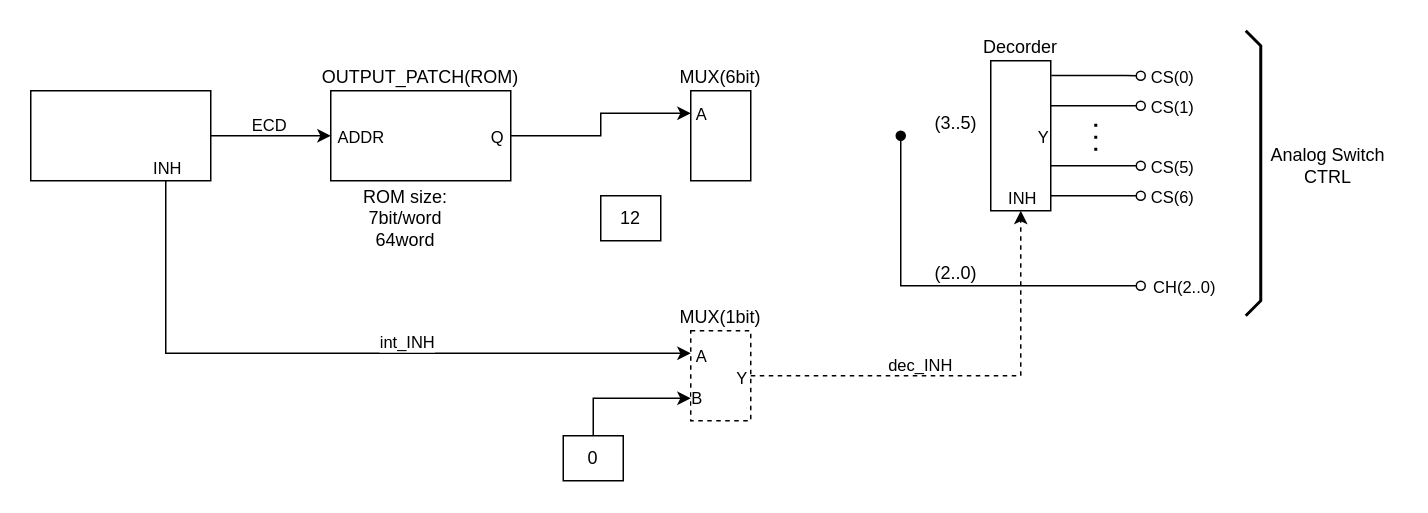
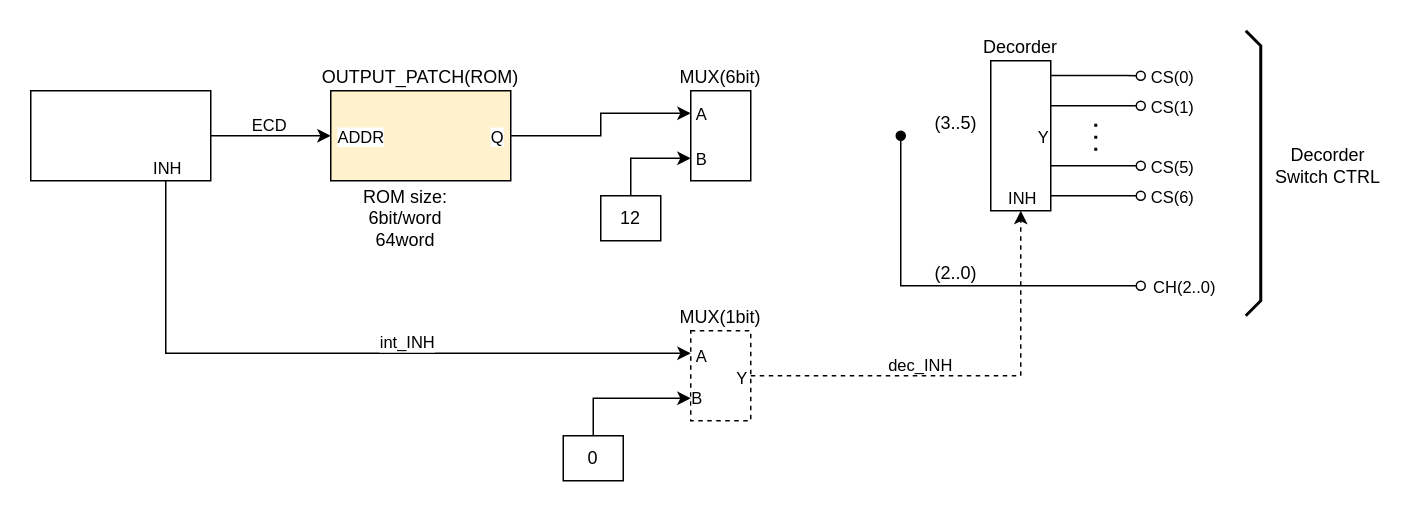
(421, 136) -> (421, 136)
none -> (637, 158)
(1328, 166) -> (1328, 166)
(406, 218) -> (406, 218)
